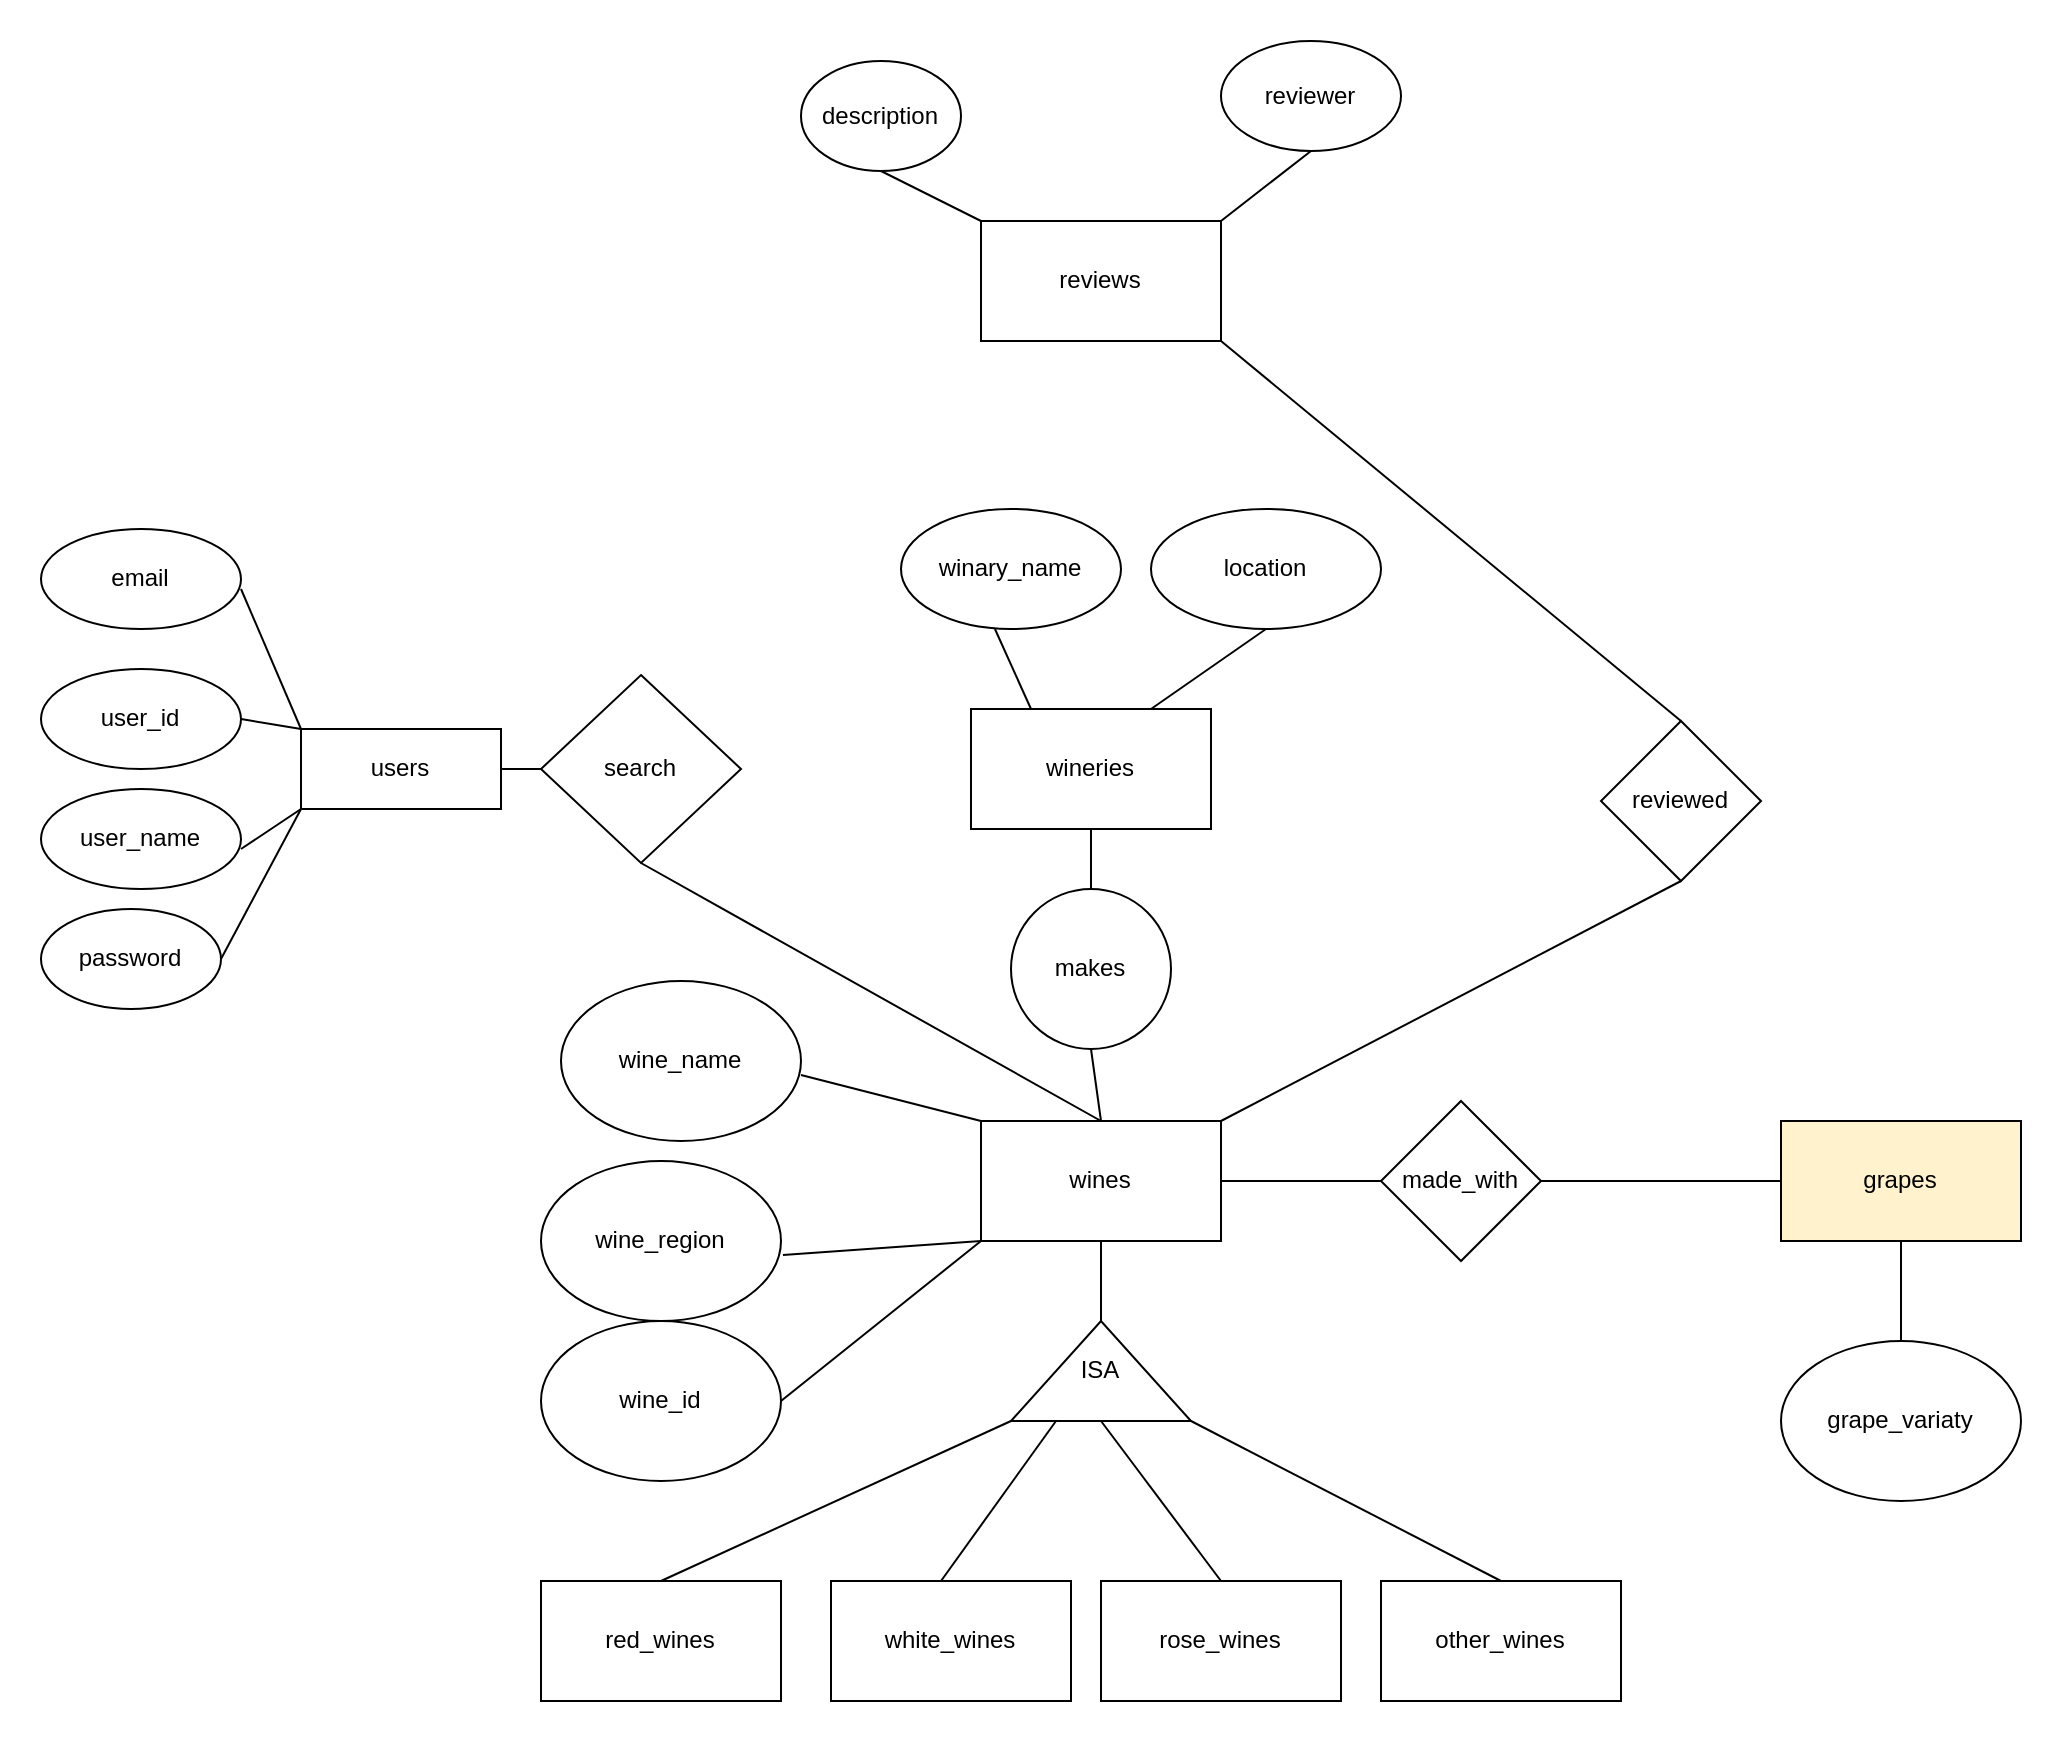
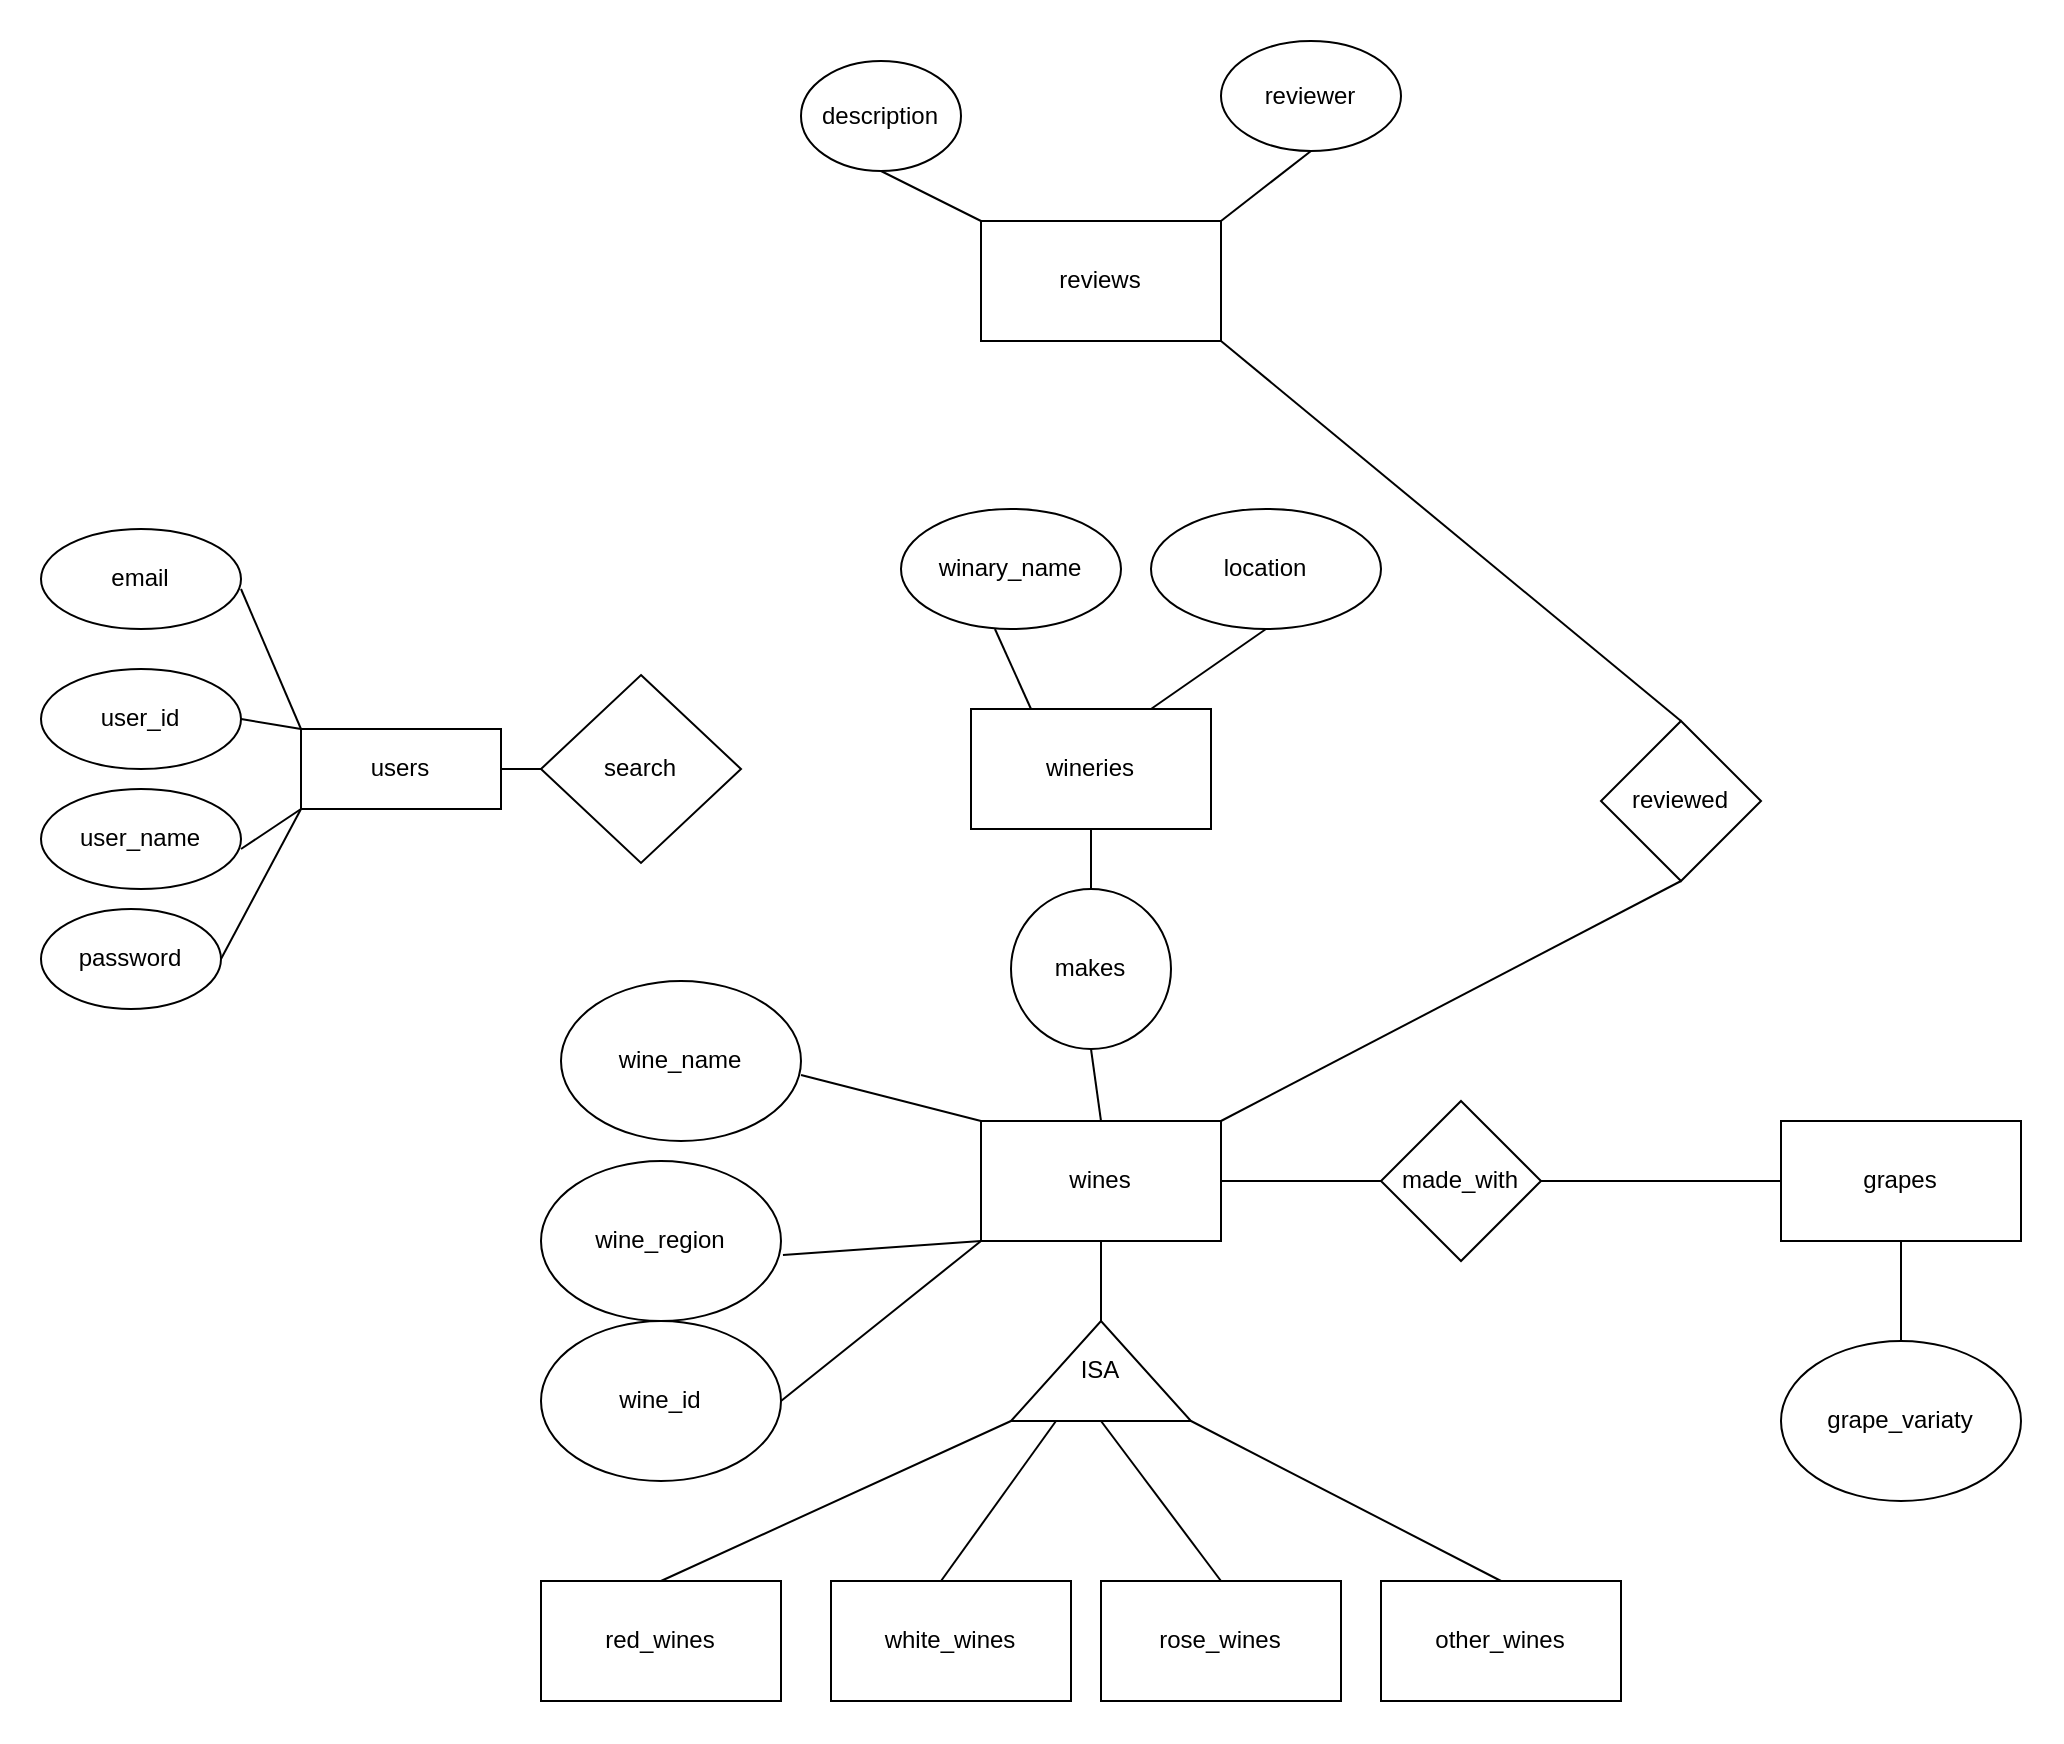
(869, 991) -> none
(1901, 1181) -> (1901, 1181)
